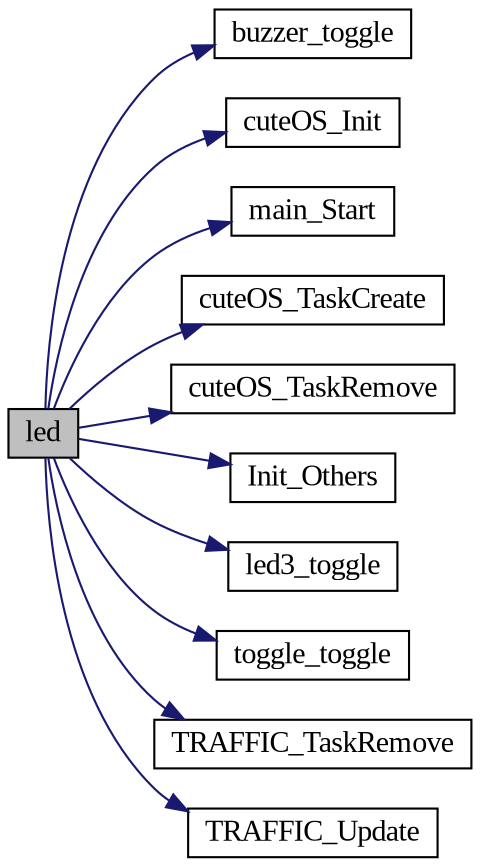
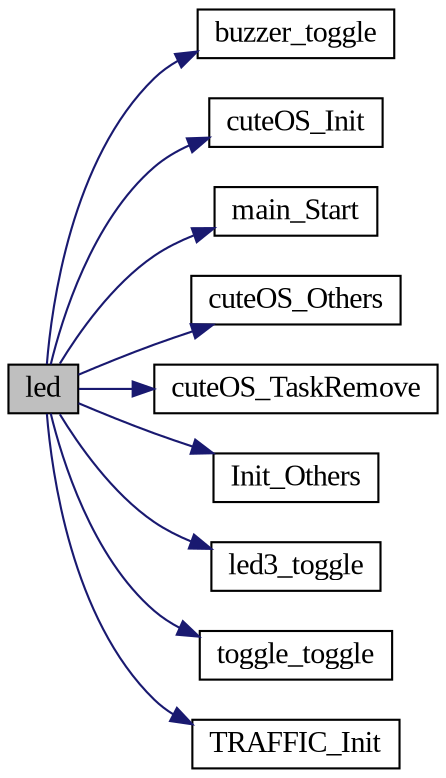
(313, 300) -> (296, 300)
(313, 744) -> (296, 744)
(313, 833) -> none
